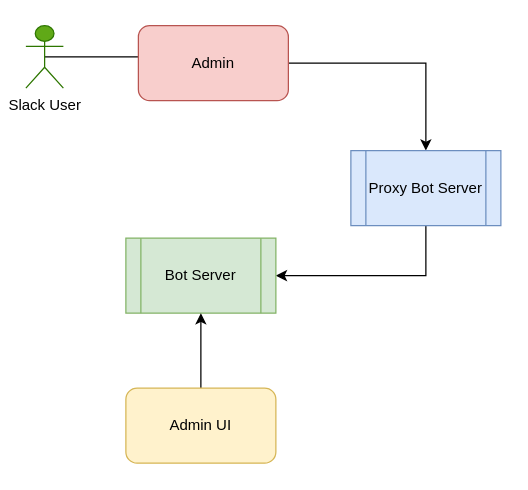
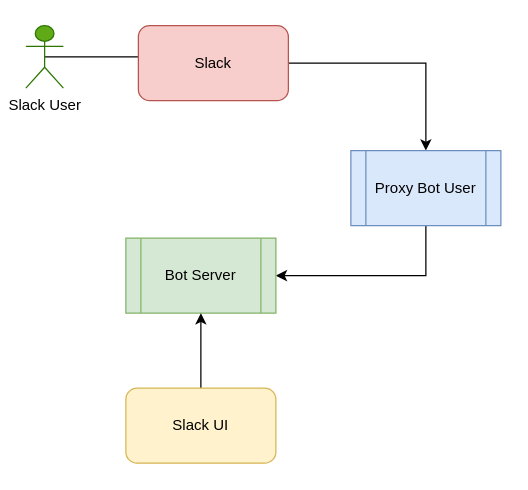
(213, 63) -> (213, 63)
(426, 188) -> (426, 188)
(201, 426) -> (201, 426)
